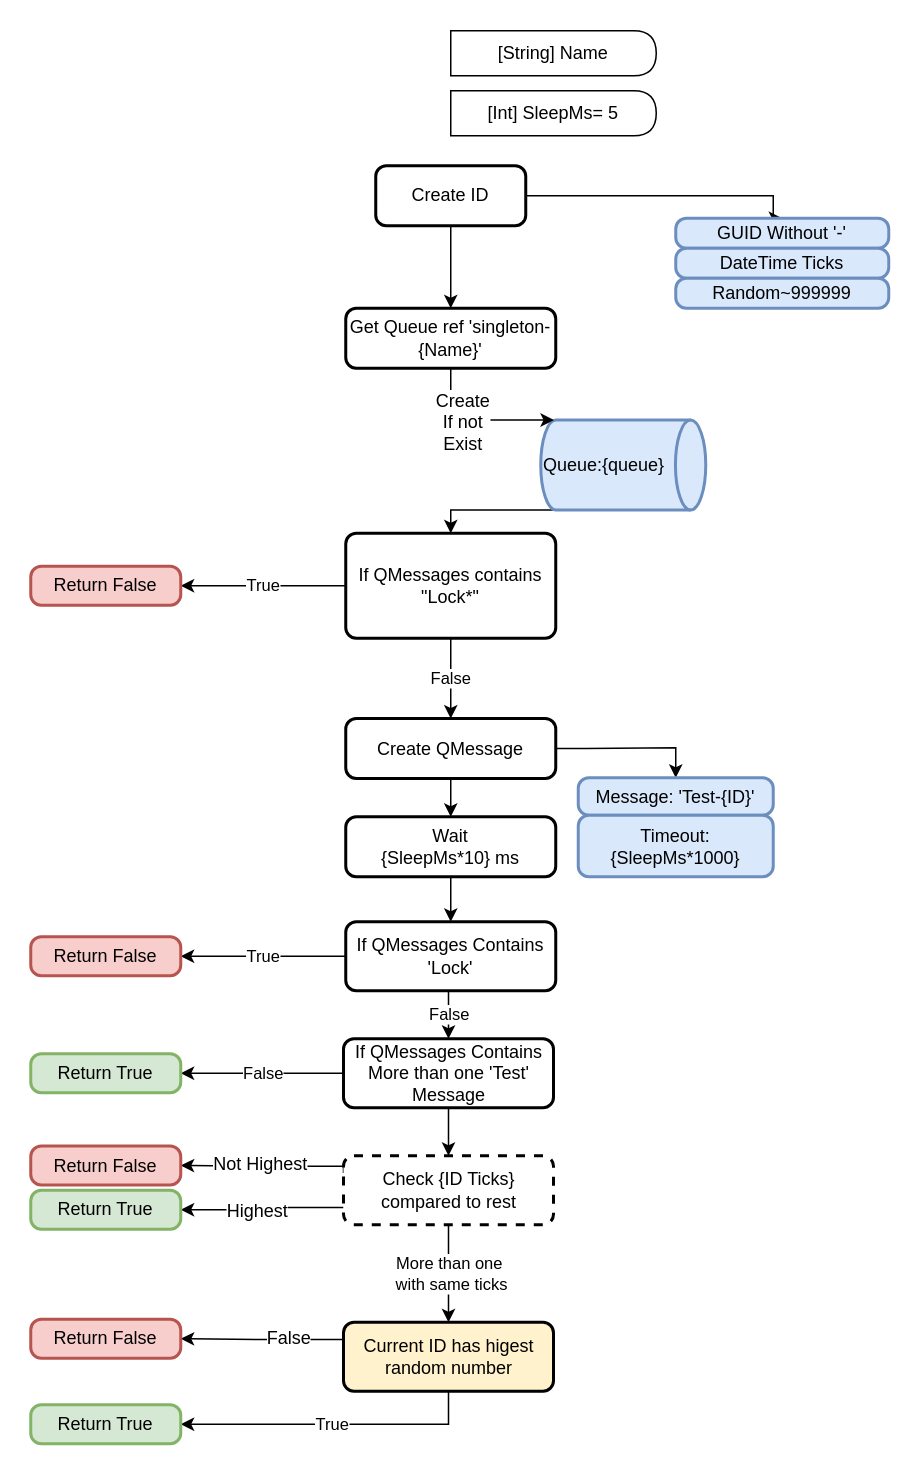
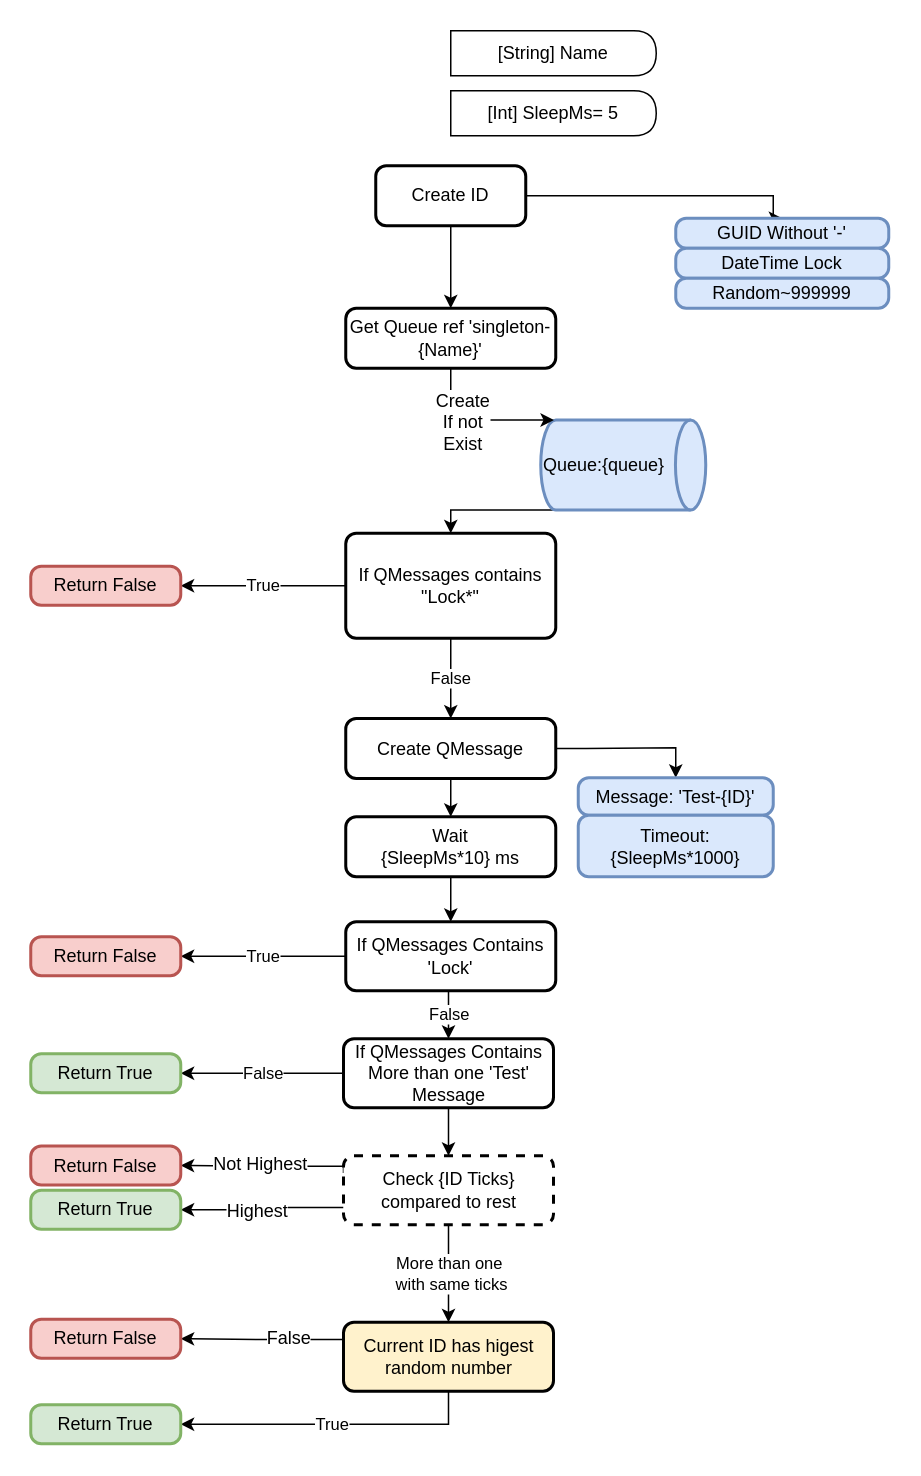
(782, 263) -> (782, 263)
